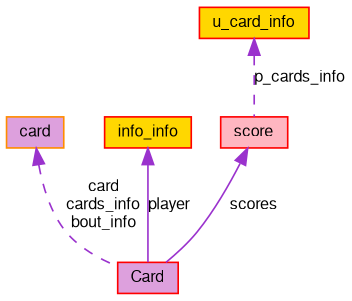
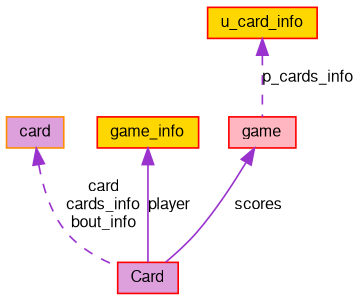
(148, 132) -> (148, 132)
(254, 132) -> (262, 132)
